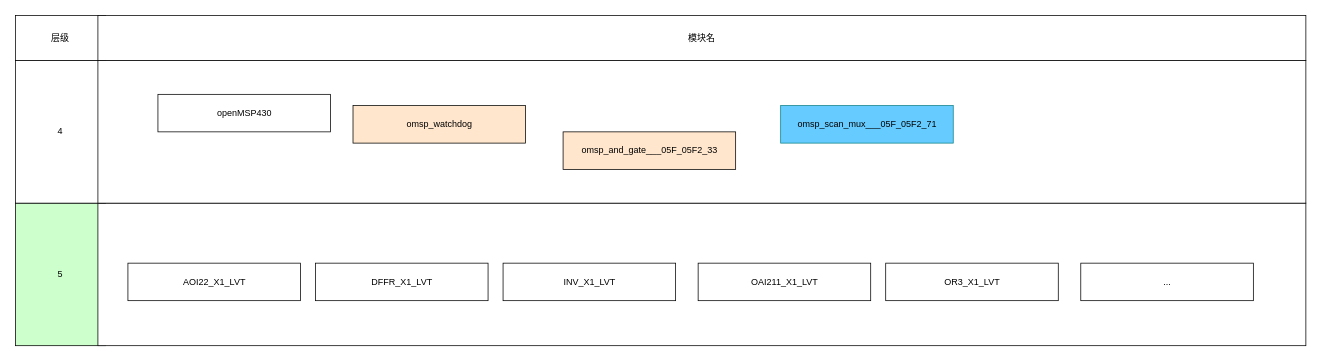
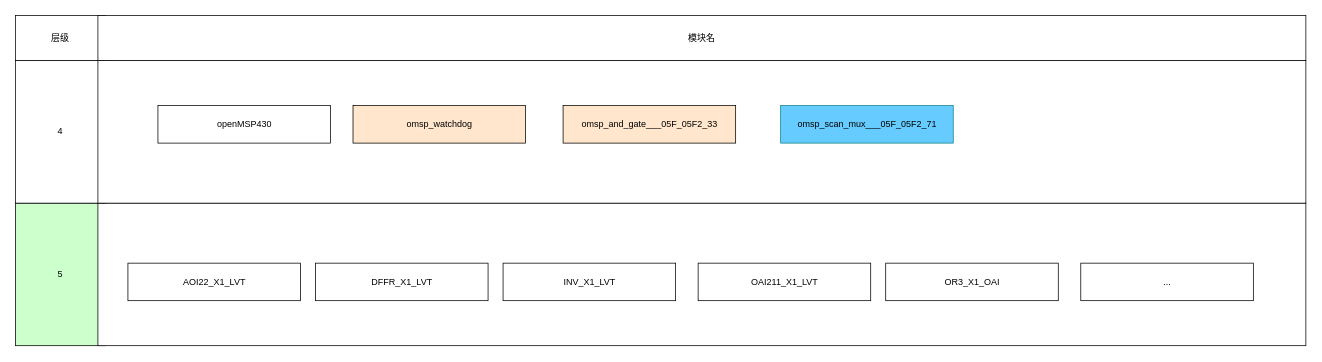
(244, 113) -> (244, 124)
(649, 150) -> (649, 124)
(972, 282) -> (972, 282)
